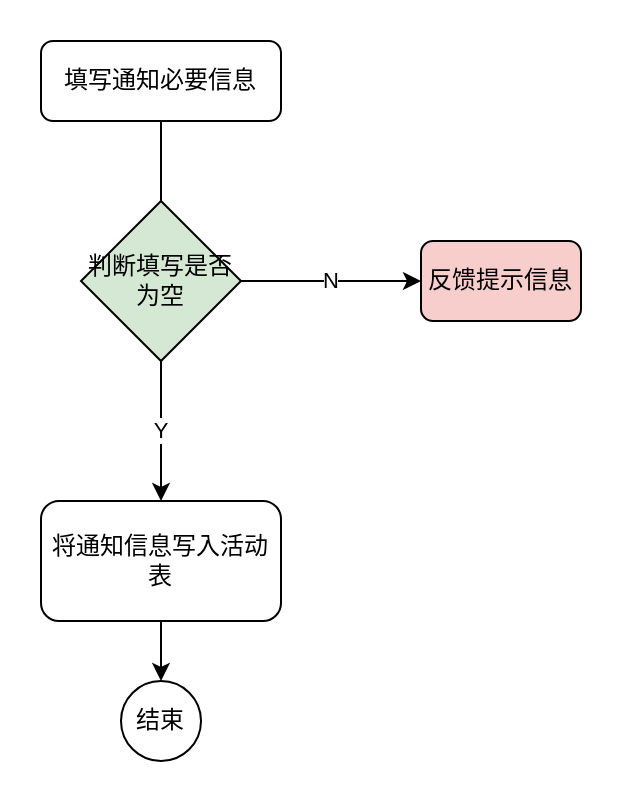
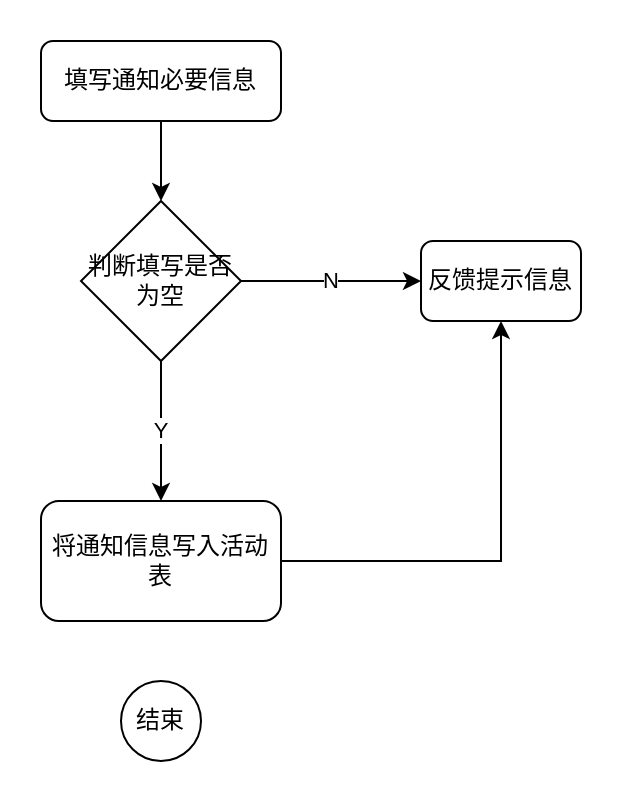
(161, 191) -> (161, 186)
(161, 281) -> (161, 281)
(501, 281) -> (501, 281)
(161, 658) -> (501, 558)
